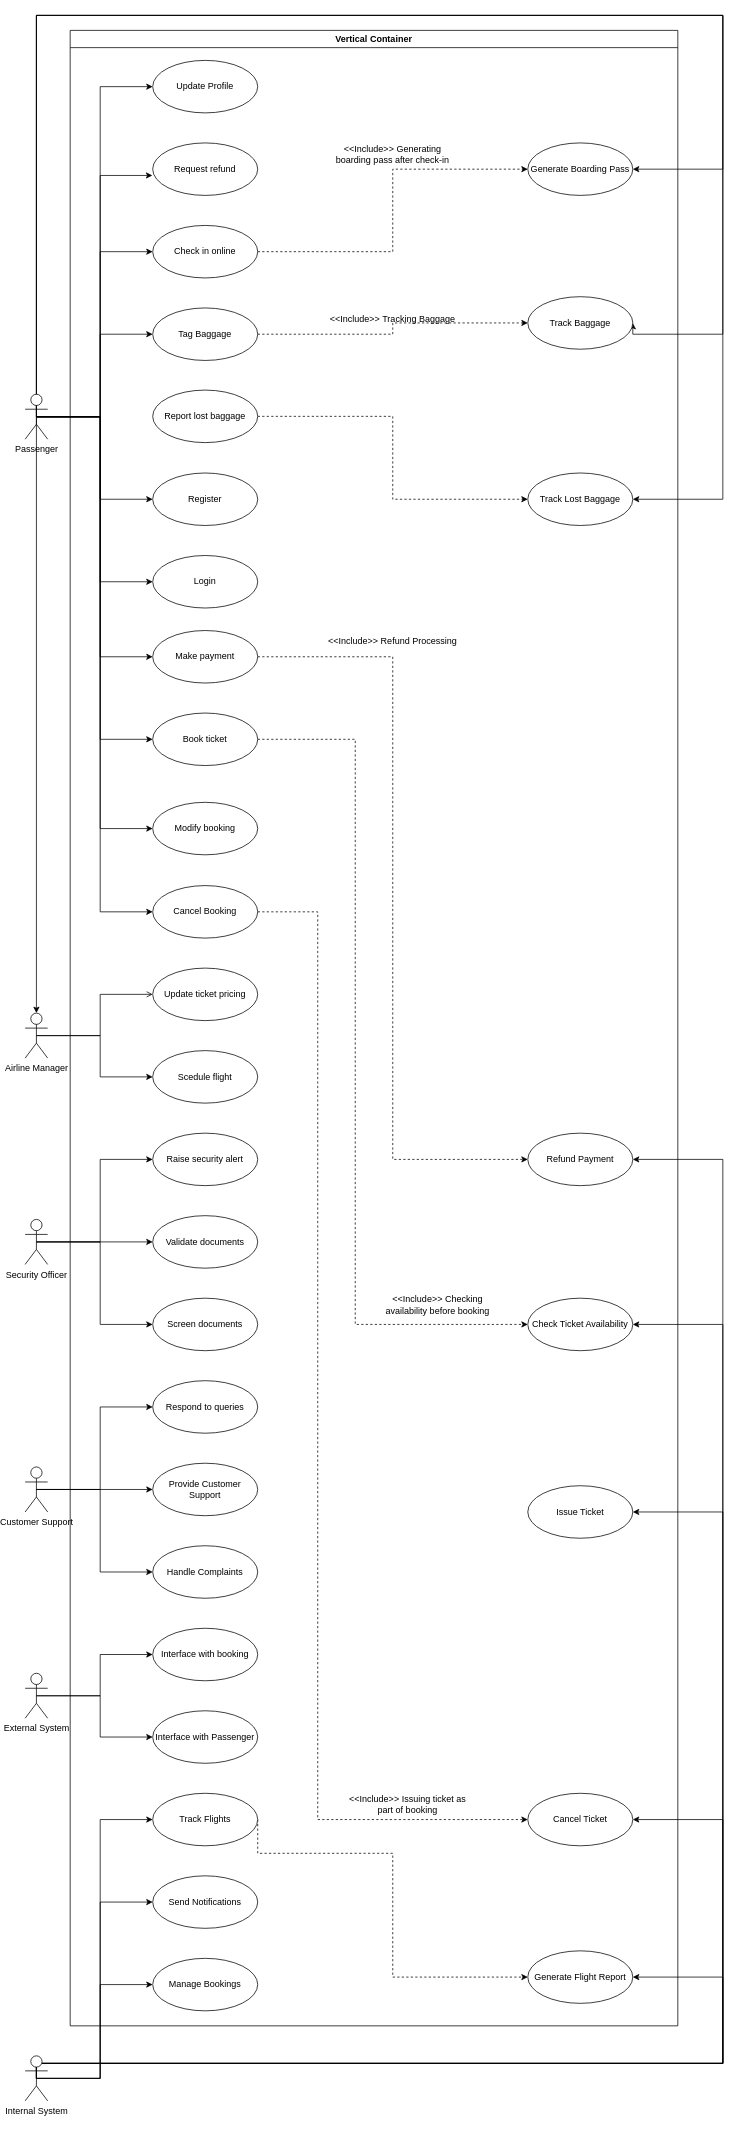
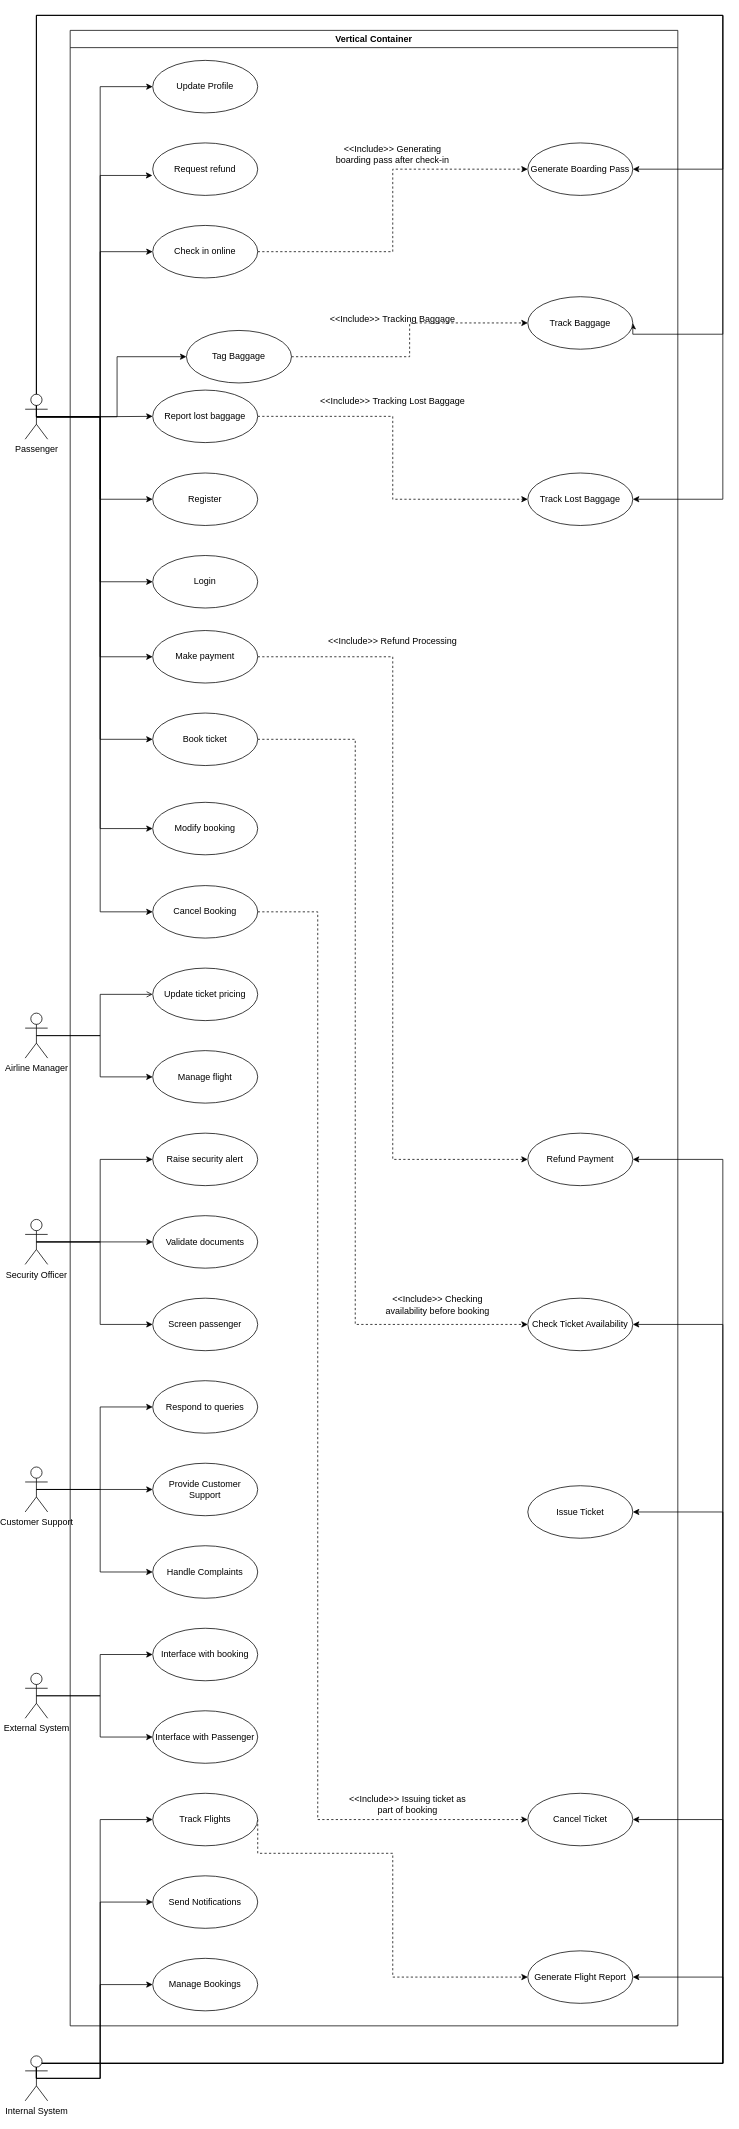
(205, 334) -> (239, 357)
none -> (393, 401)
(36, 718) -> (134, 416)
(205, 1077) -> (205, 1077)
(205, 1324) -> (205, 1324)
